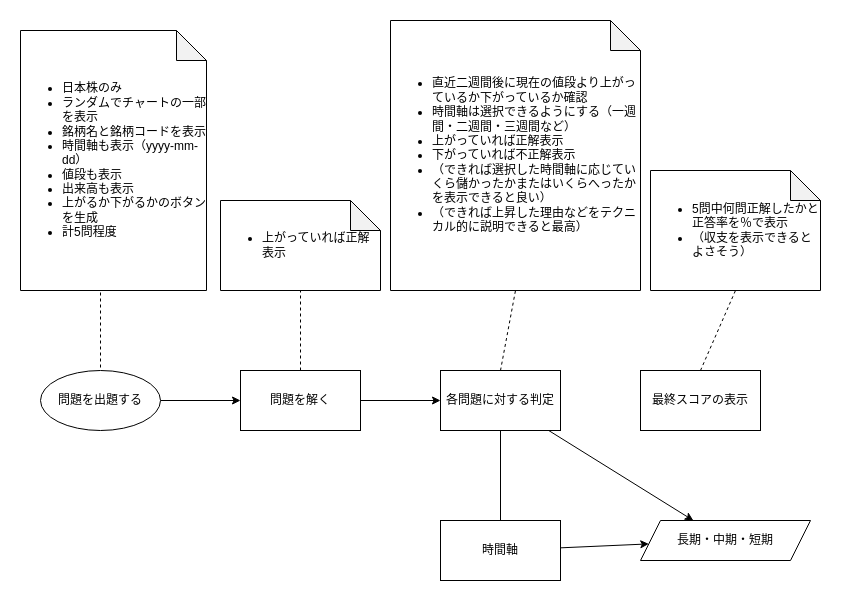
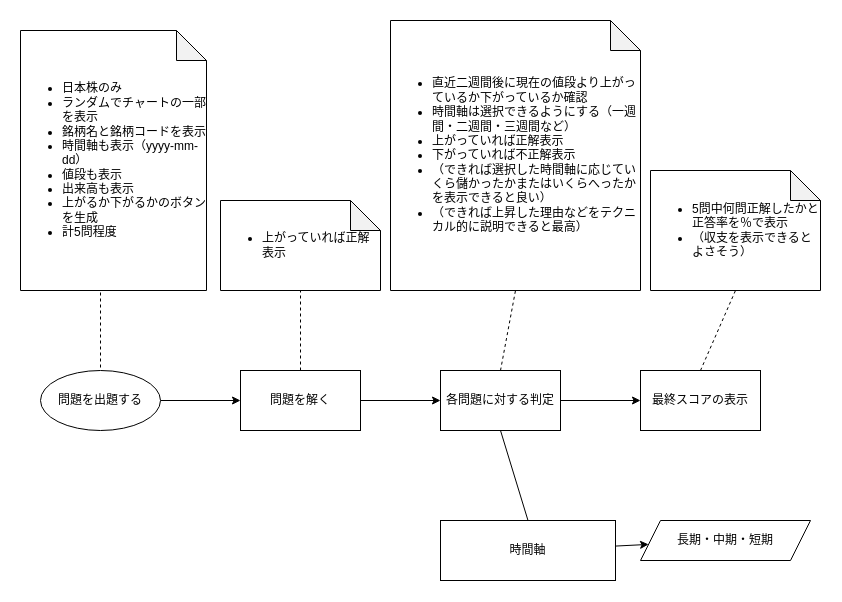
(618, 474) -> (597, 401)
(501, 551) -> (528, 551)
